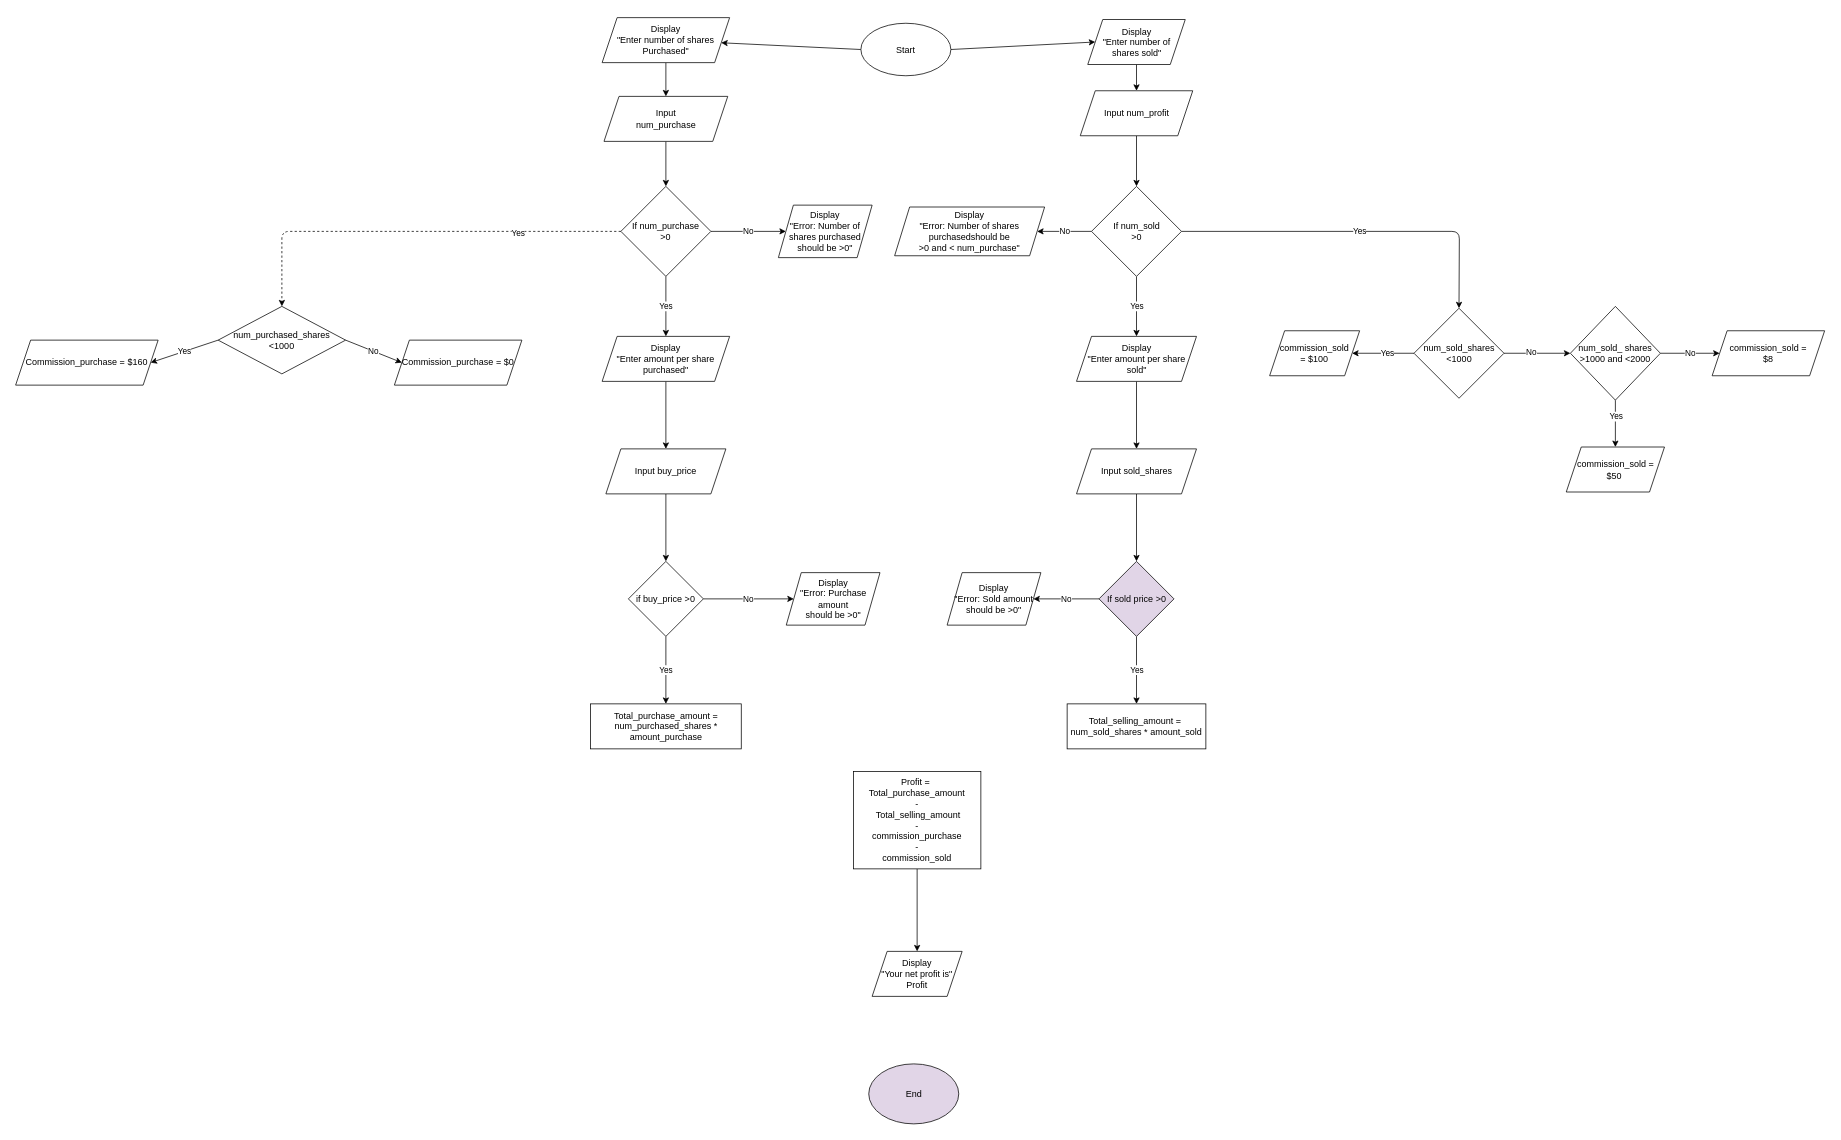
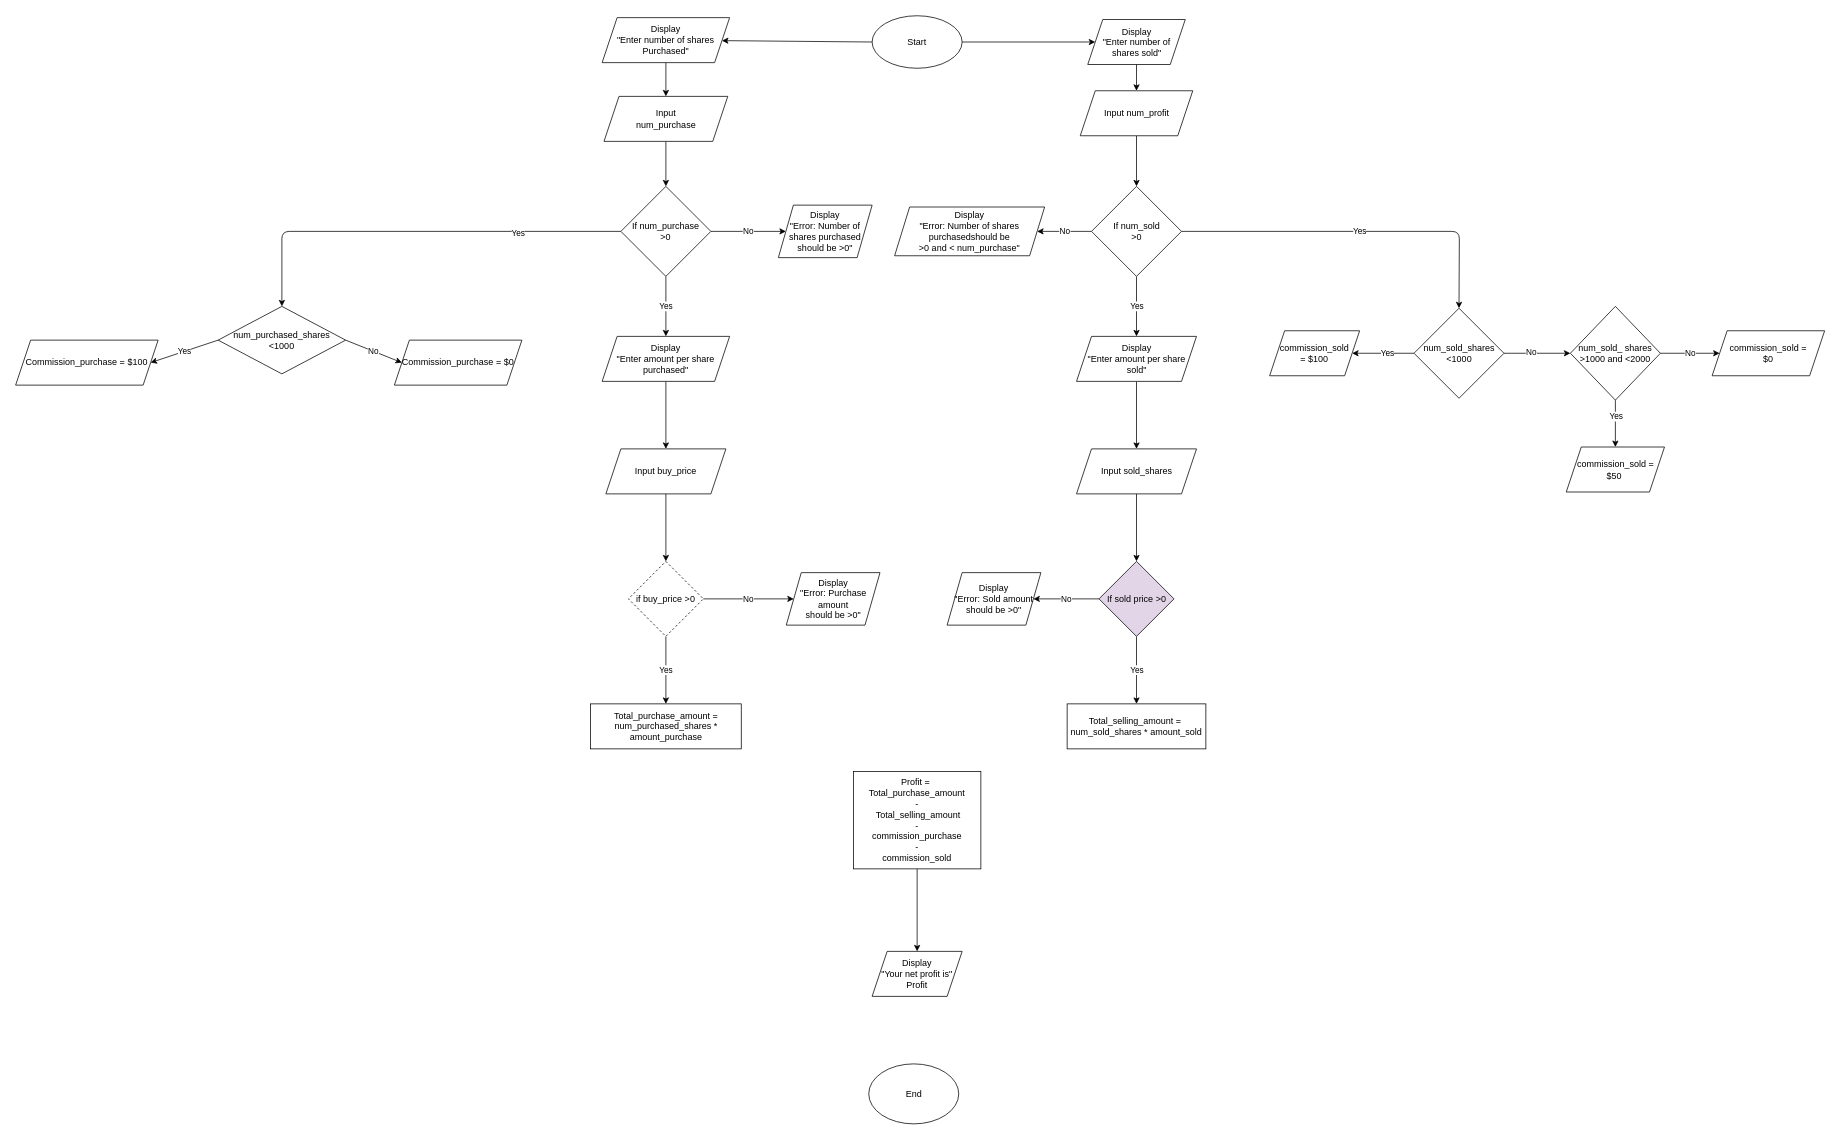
(906, 50) -> (917, 42)
(365, 231) -> (365, 231)
(1768, 354) -> (1768, 354)
(87, 363) -> (87, 363)
(666, 599) -> (666, 599)
(914, 1094) -> (914, 1094)
